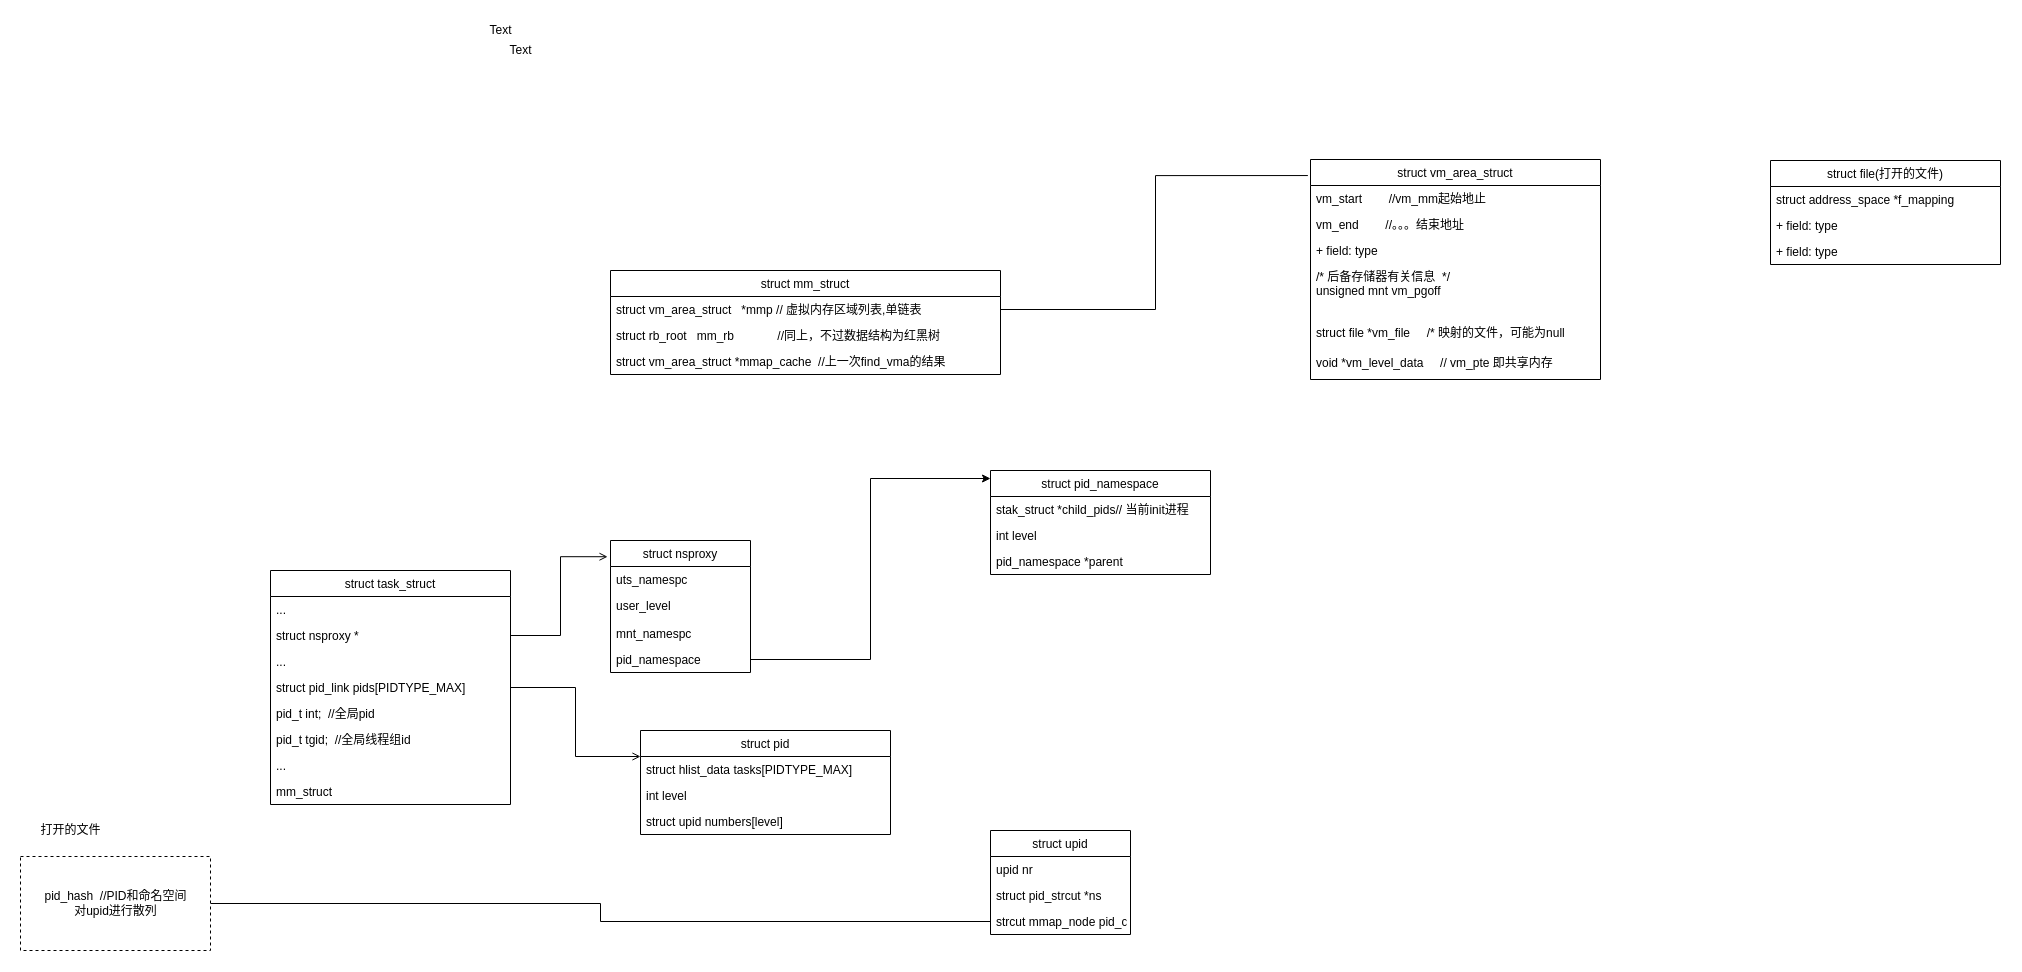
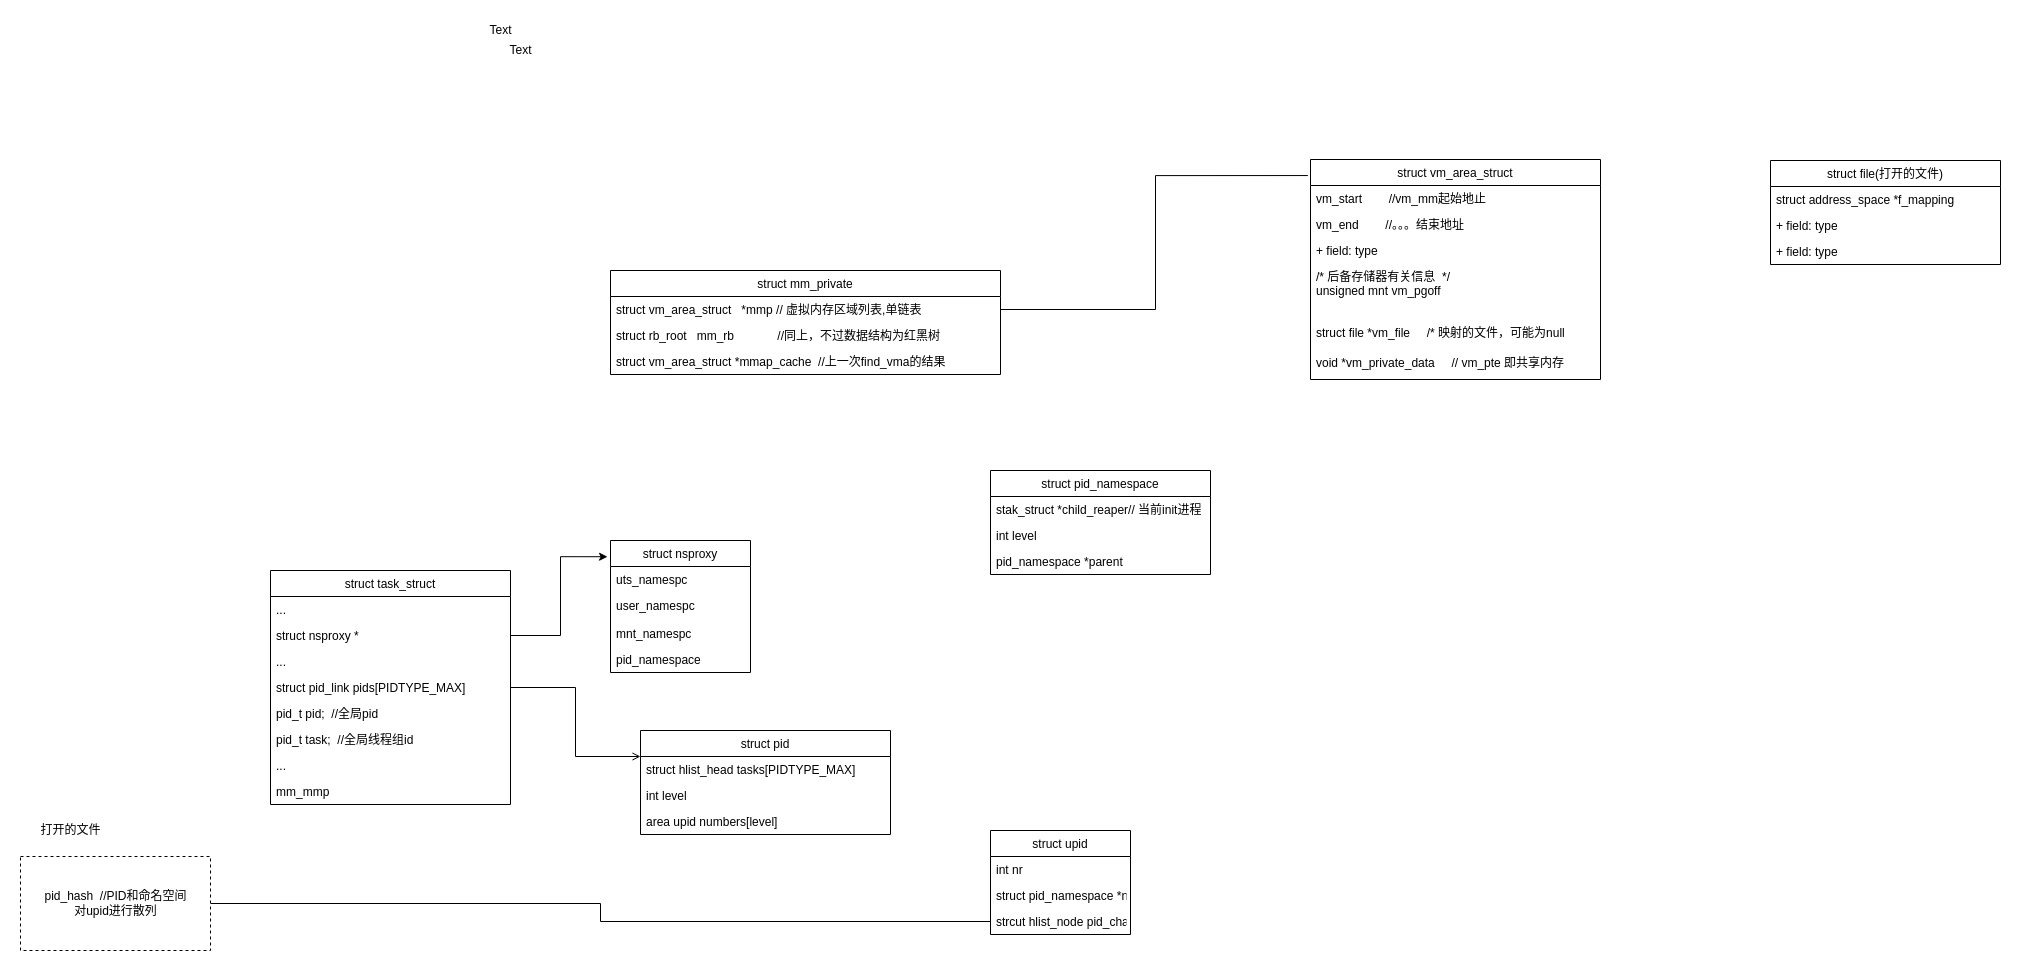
(805, 284) -> (805, 284)
(1446, 363) -> (1454, 363)
(1110, 510) -> (1118, 510)
(601, 557) -> (599, 557)
(871, 573) -> none
(646, 606) -> (656, 606)
(336, 714) -> (336, 714)
(354, 740) -> (355, 740)
(761, 770) -> (761, 770)
(306, 792) -> (296, 792)
(726, 822) -> (719, 822)
(1016, 870) -> (1013, 870)
(1062, 896) -> (1072, 896)
(1077, 922) -> (1077, 922)
